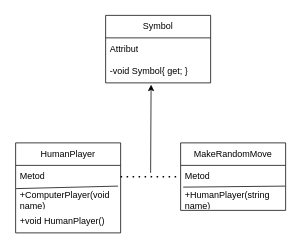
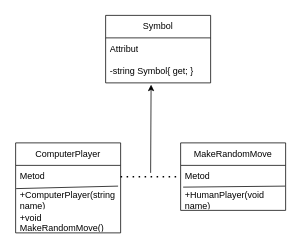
(153, 72) -> (158, 72)
(68, 154) -> (68, 154)
(69, 199) -> (69, 199)
(234, 199) -> (234, 199)
(64, 222) -> (69, 222)
